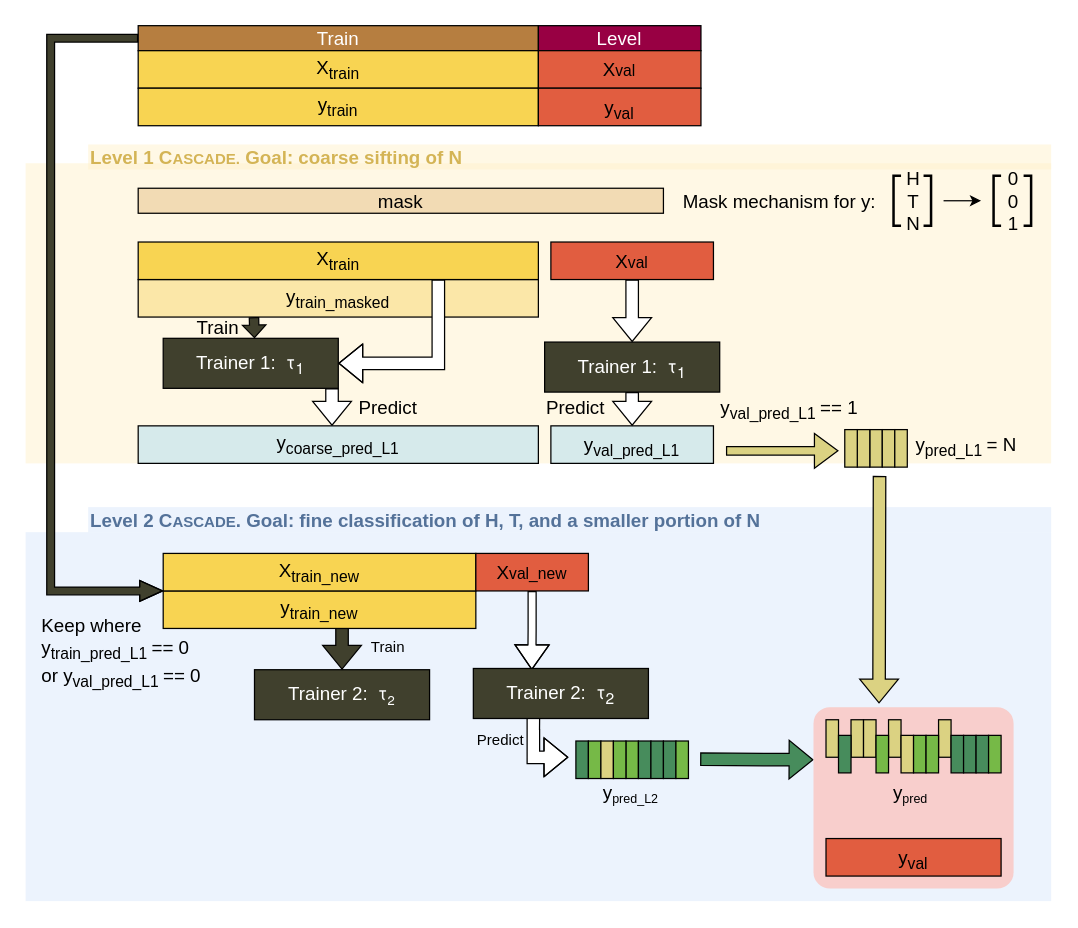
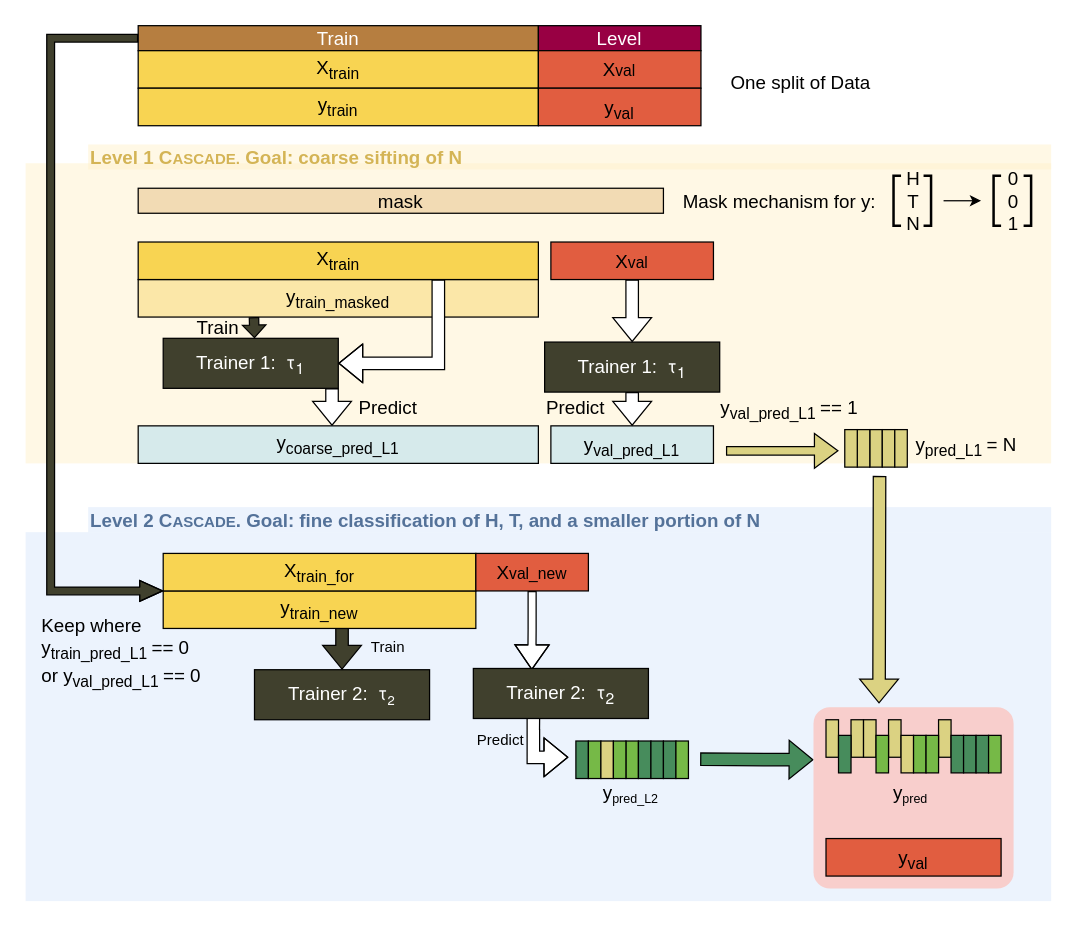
none -> (801, 82)
(319, 572) -> (319, 572)
